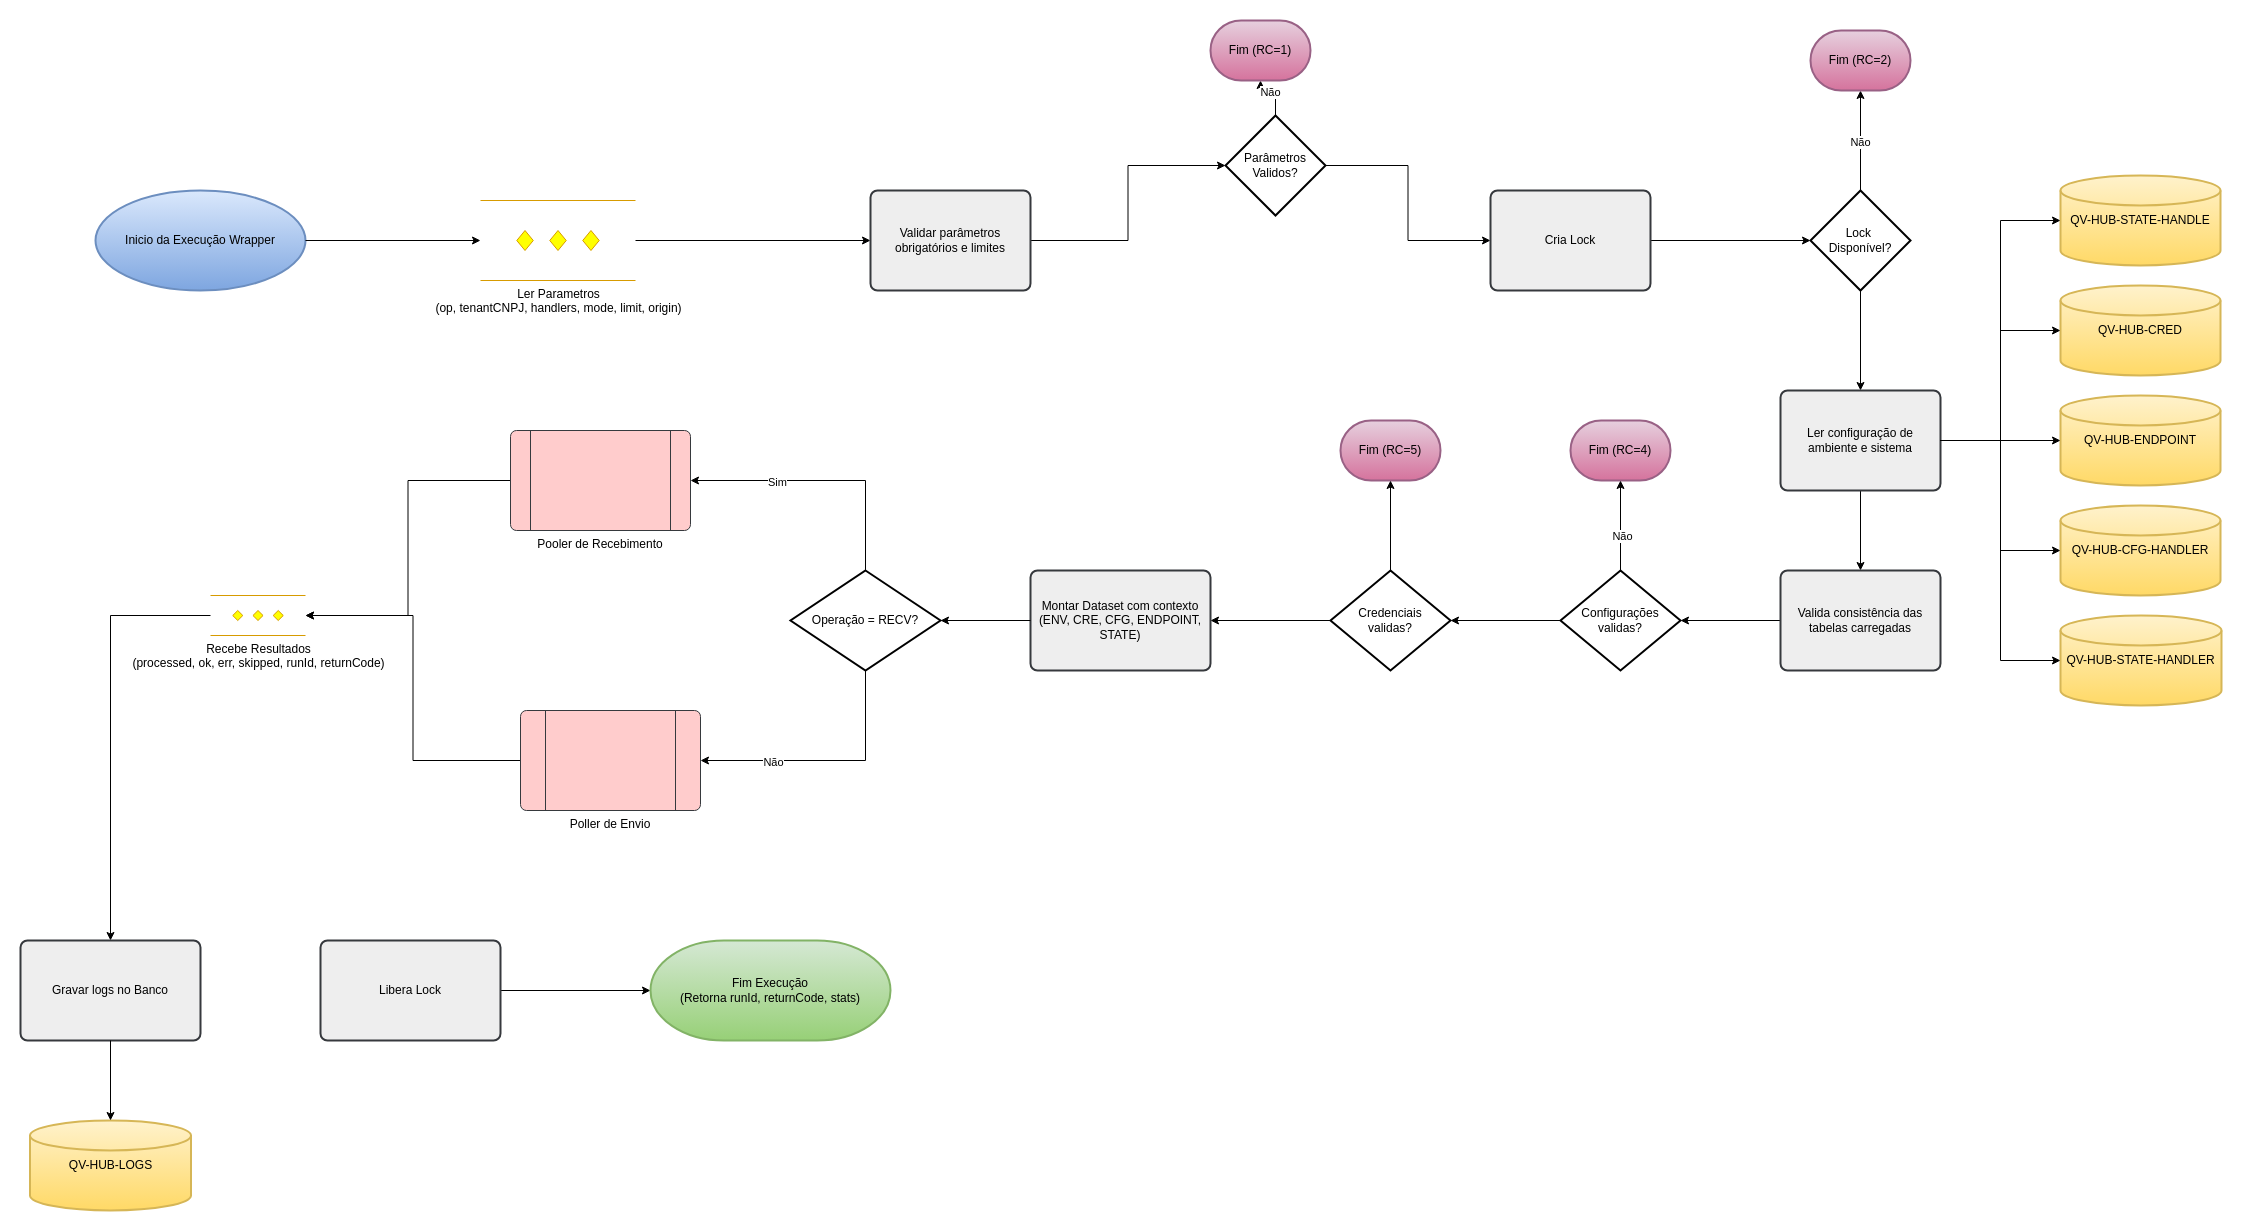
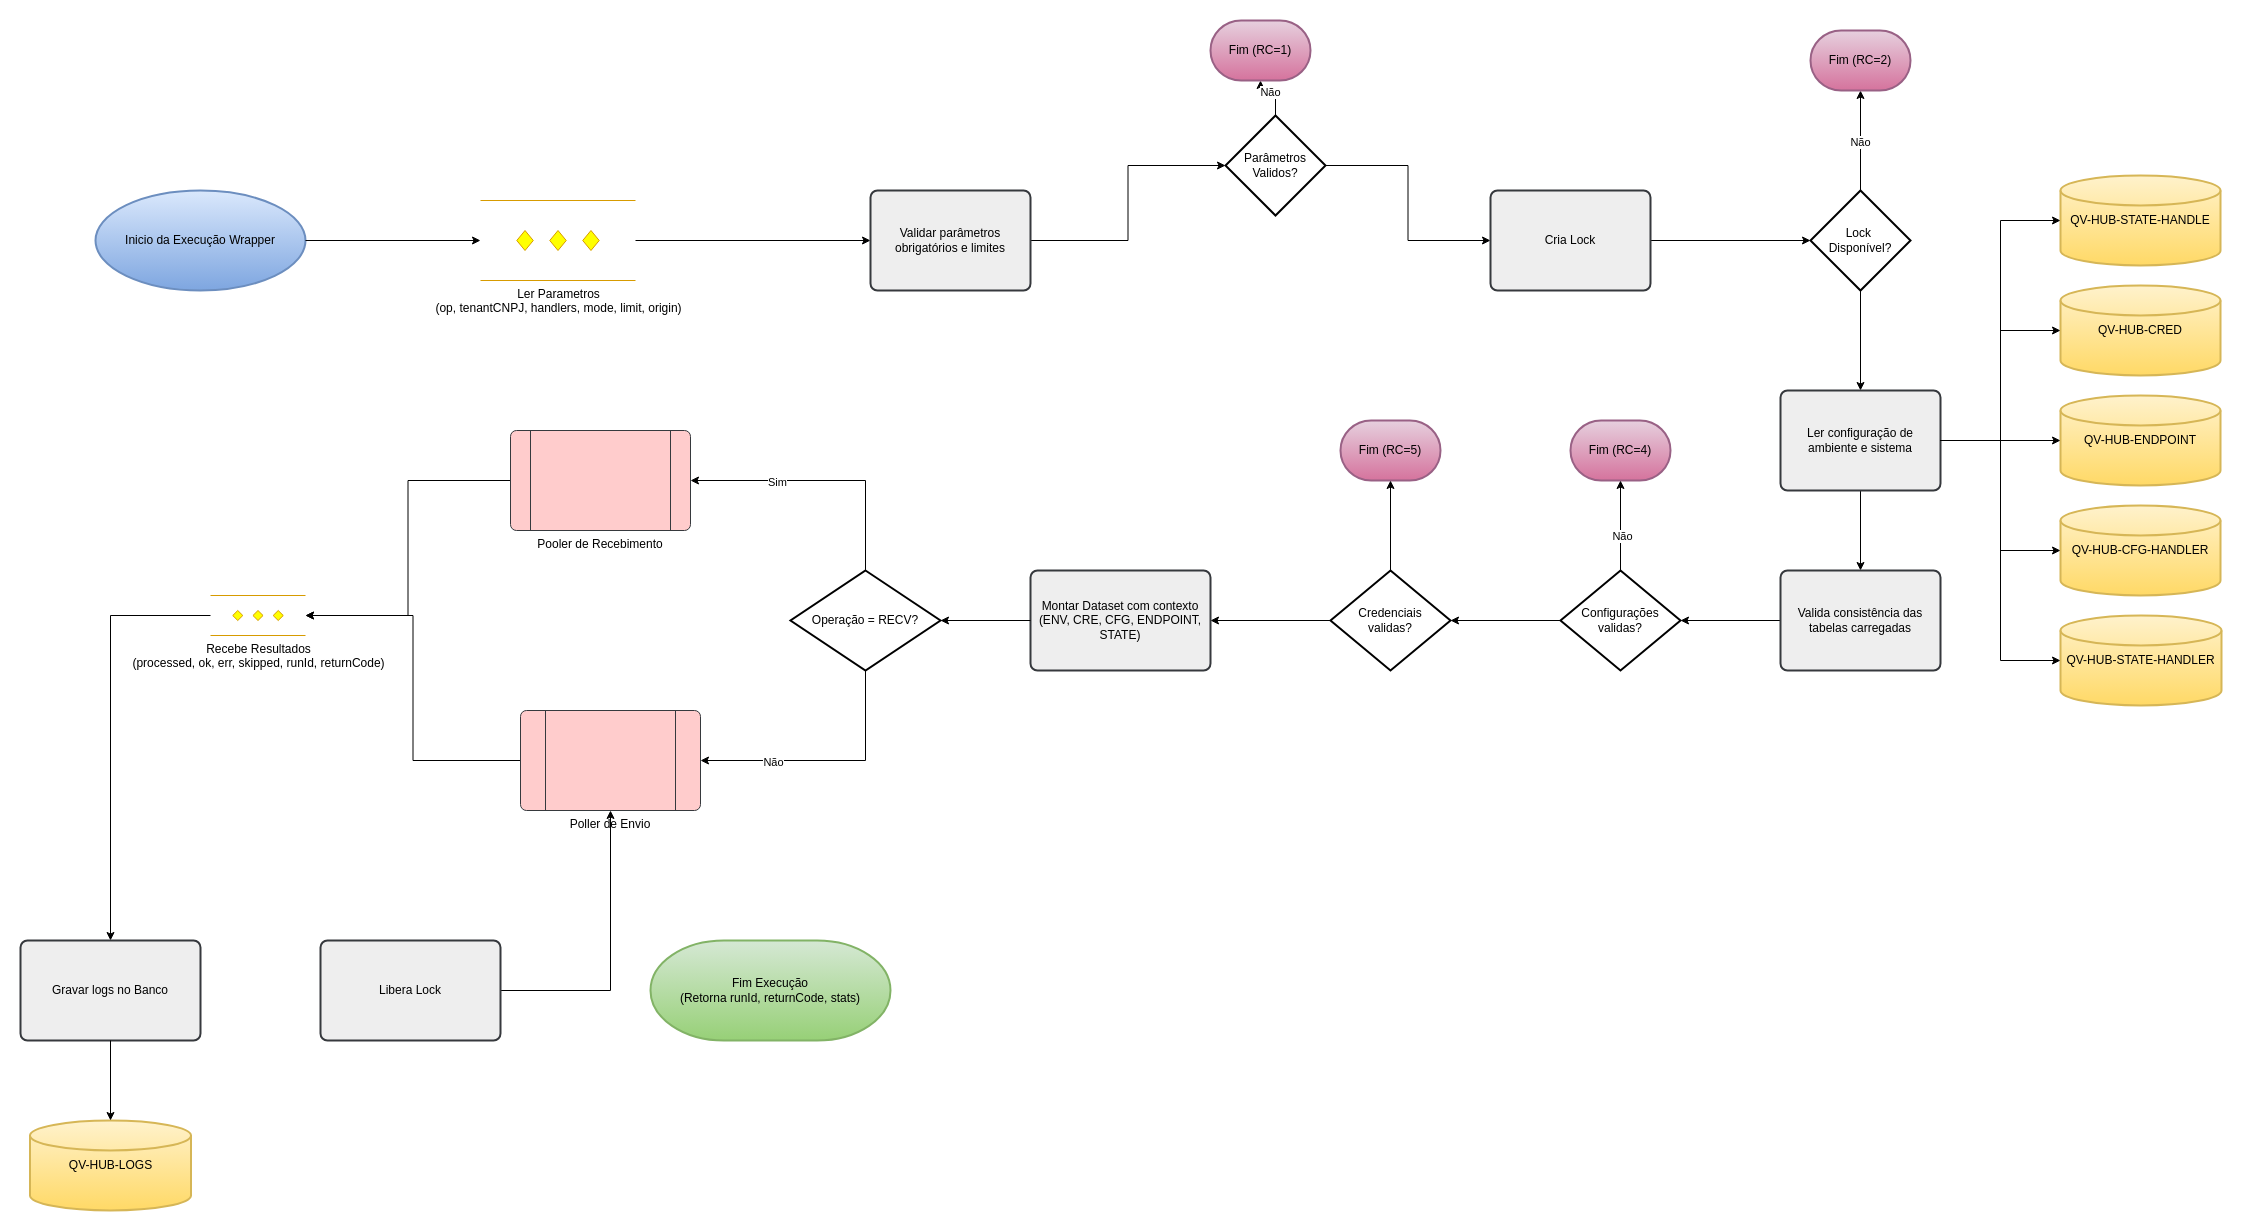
(626, 991) -> (611, 905)
